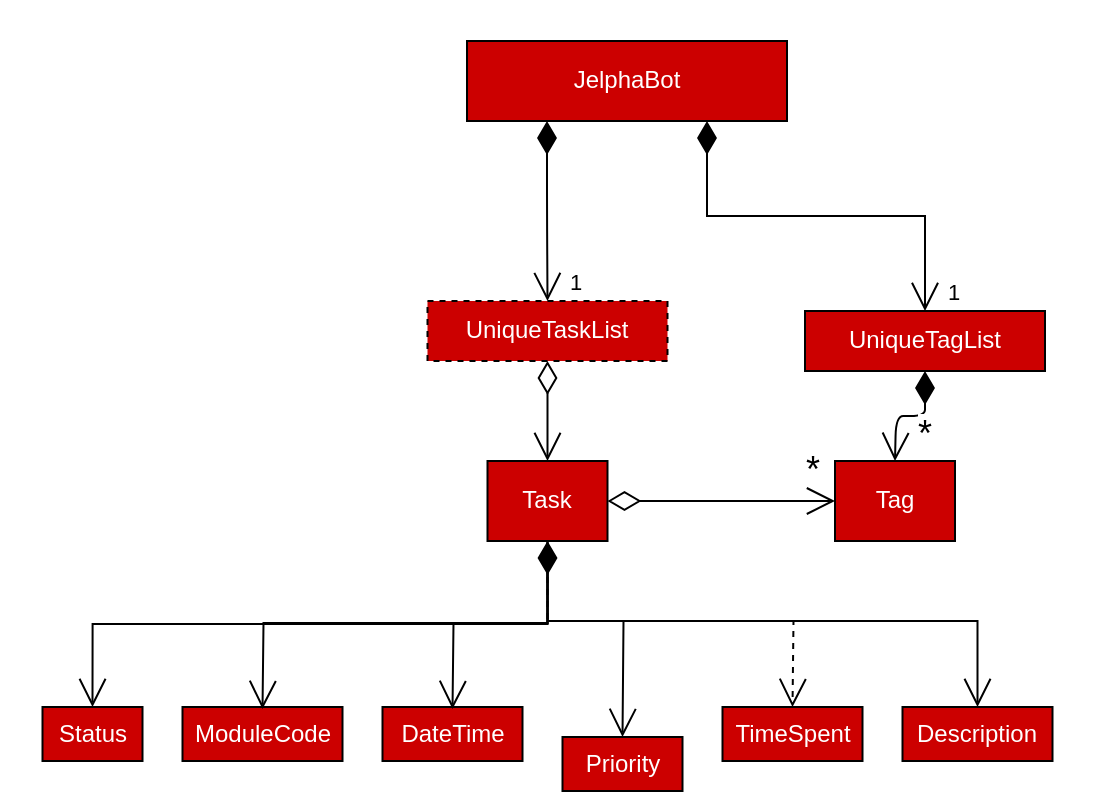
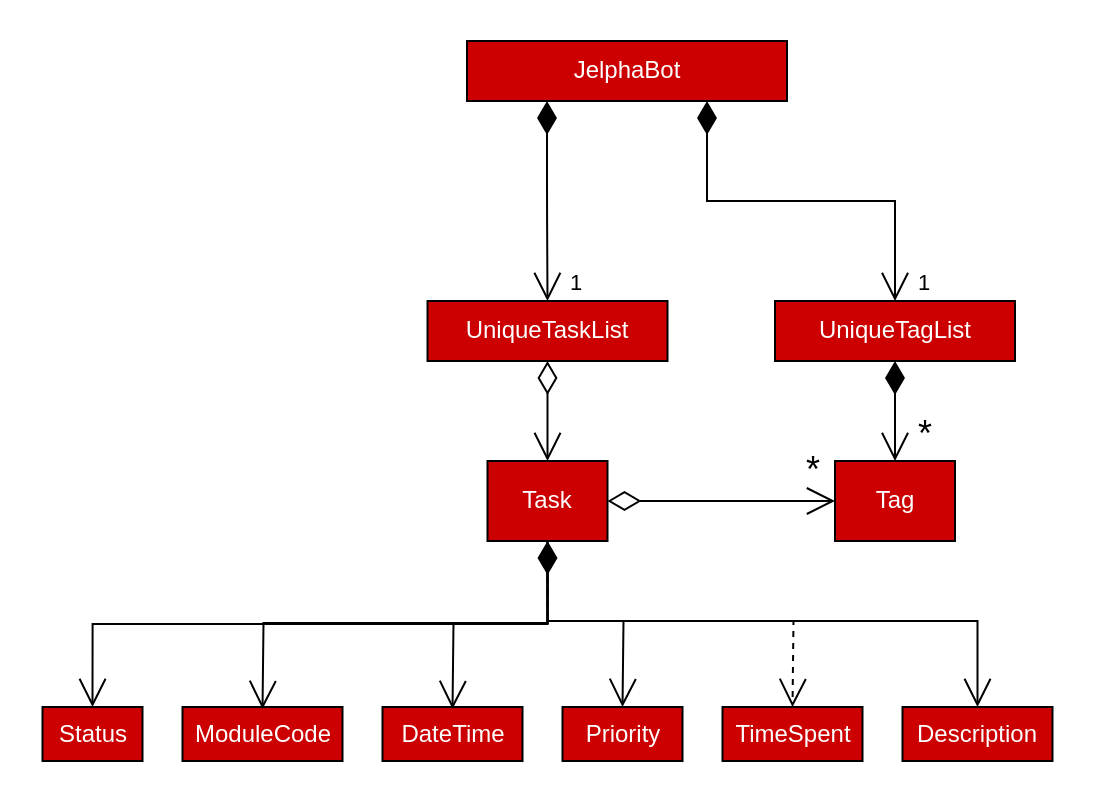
(627, 81) -> (627, 71)
(548, 331) -> (548, 331)
(925, 341) -> (895, 331)
(623, 764) -> (623, 734)
